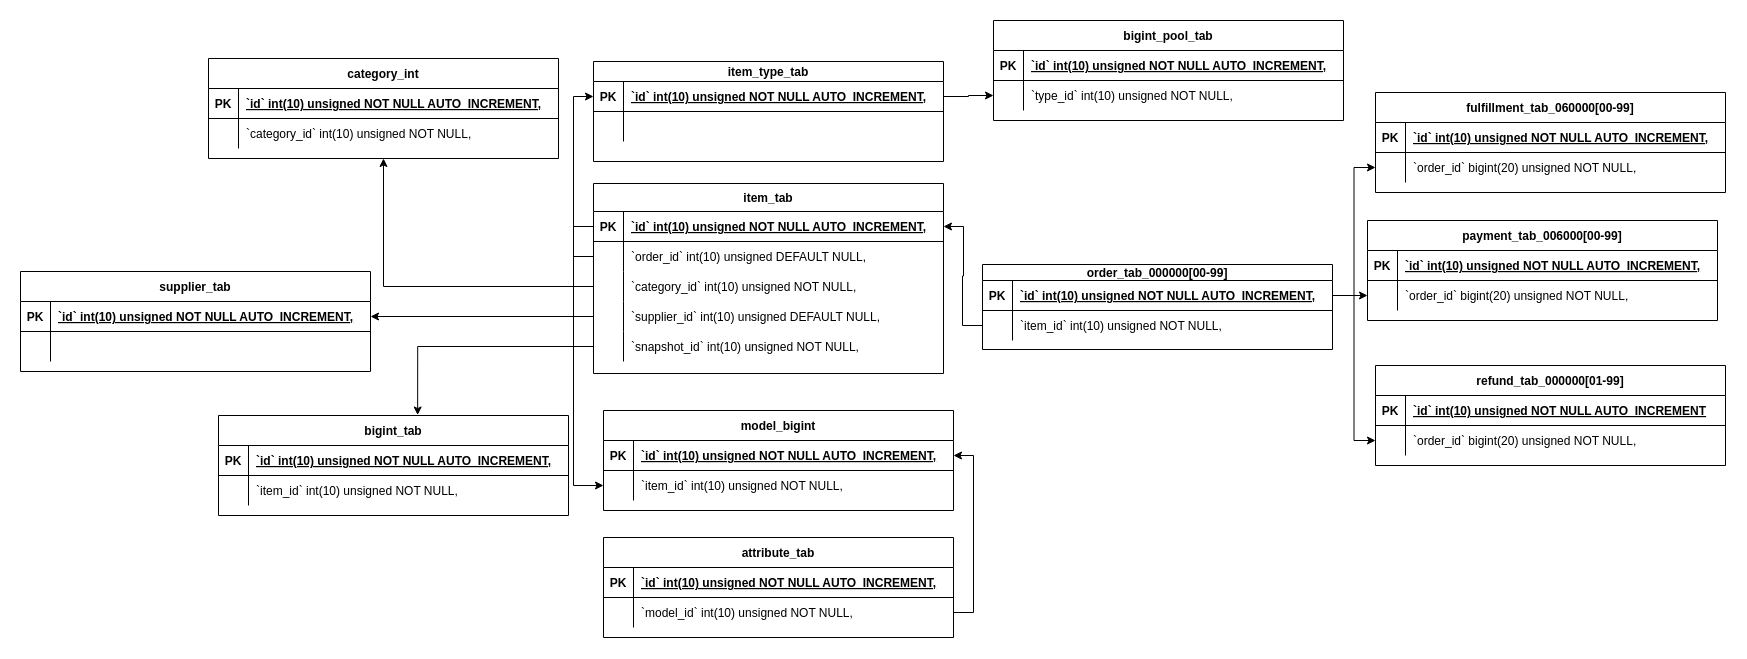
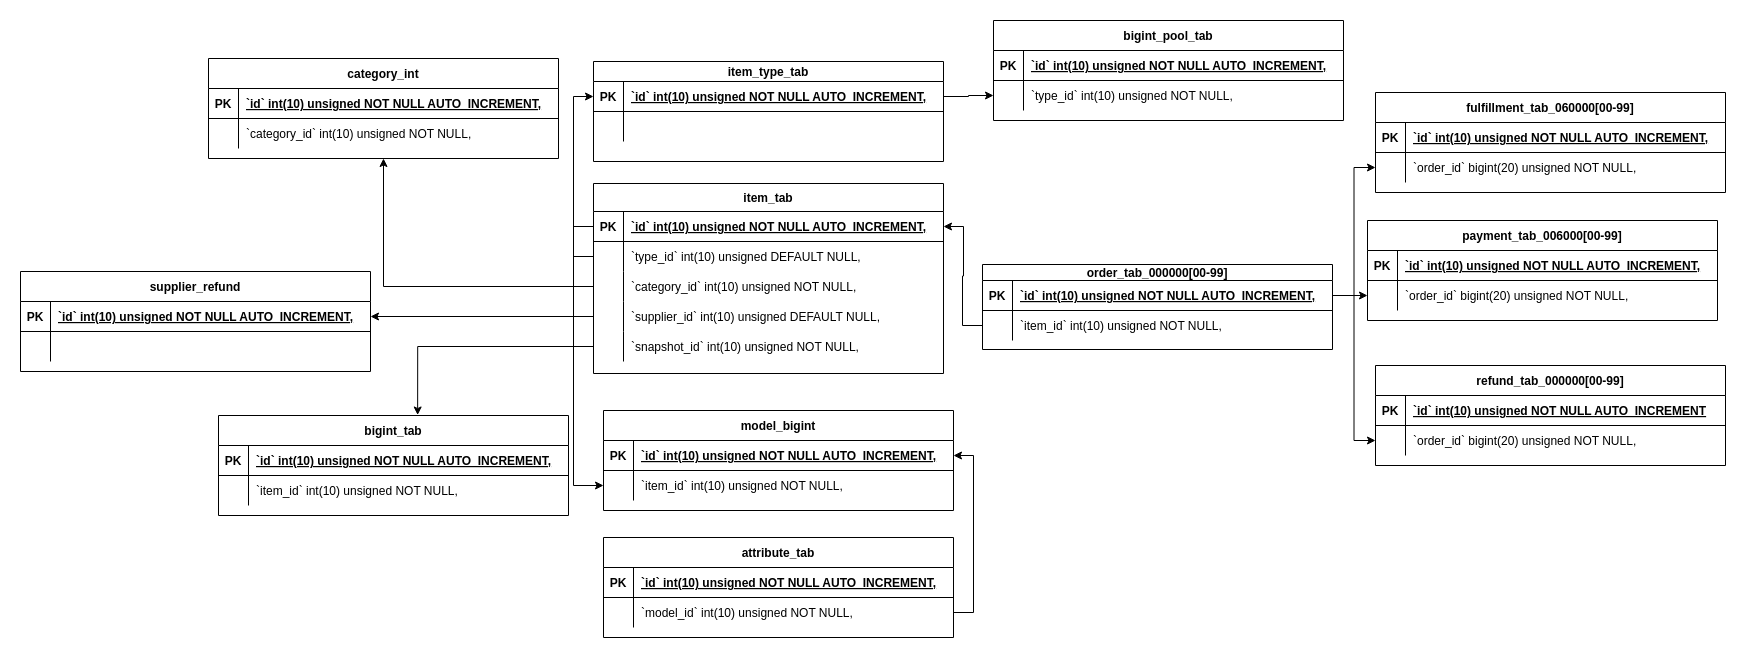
(756, 257) -> (753, 257)
(195, 287) -> (195, 287)
(1550, 381) -> (1550, 381)
